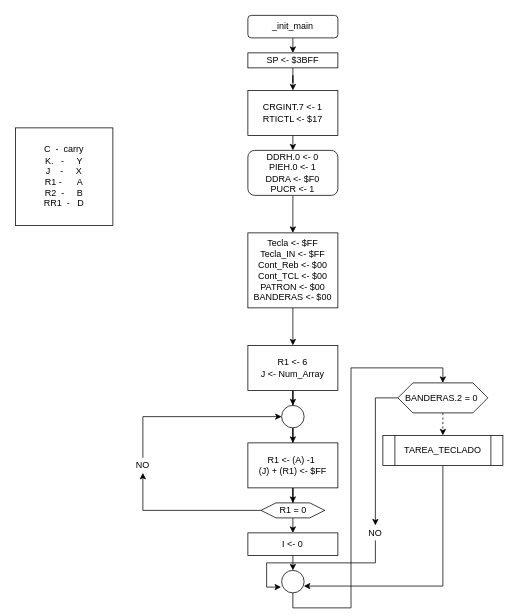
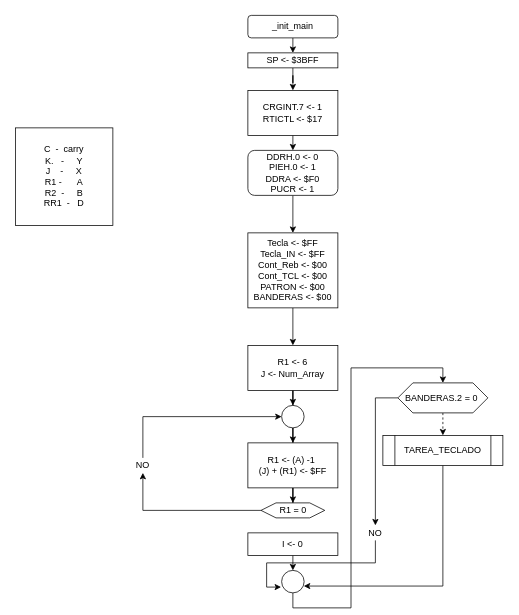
(293, 526) -> none
